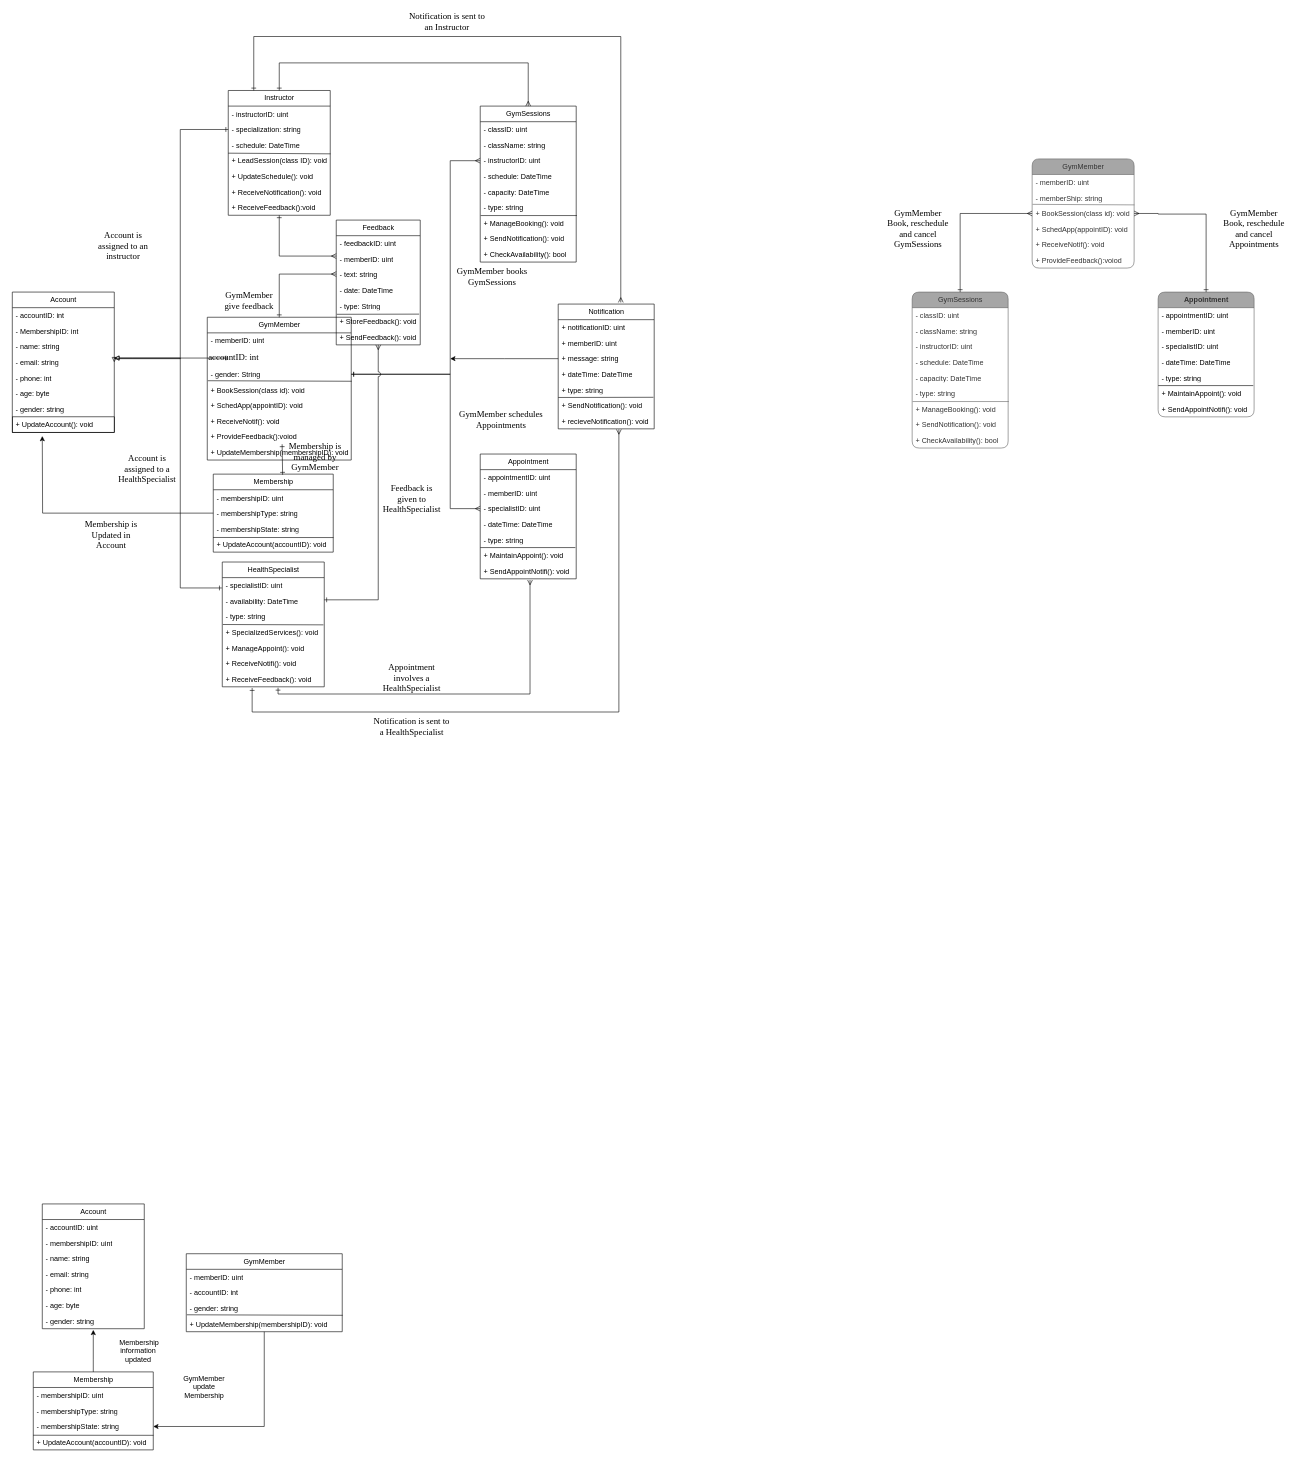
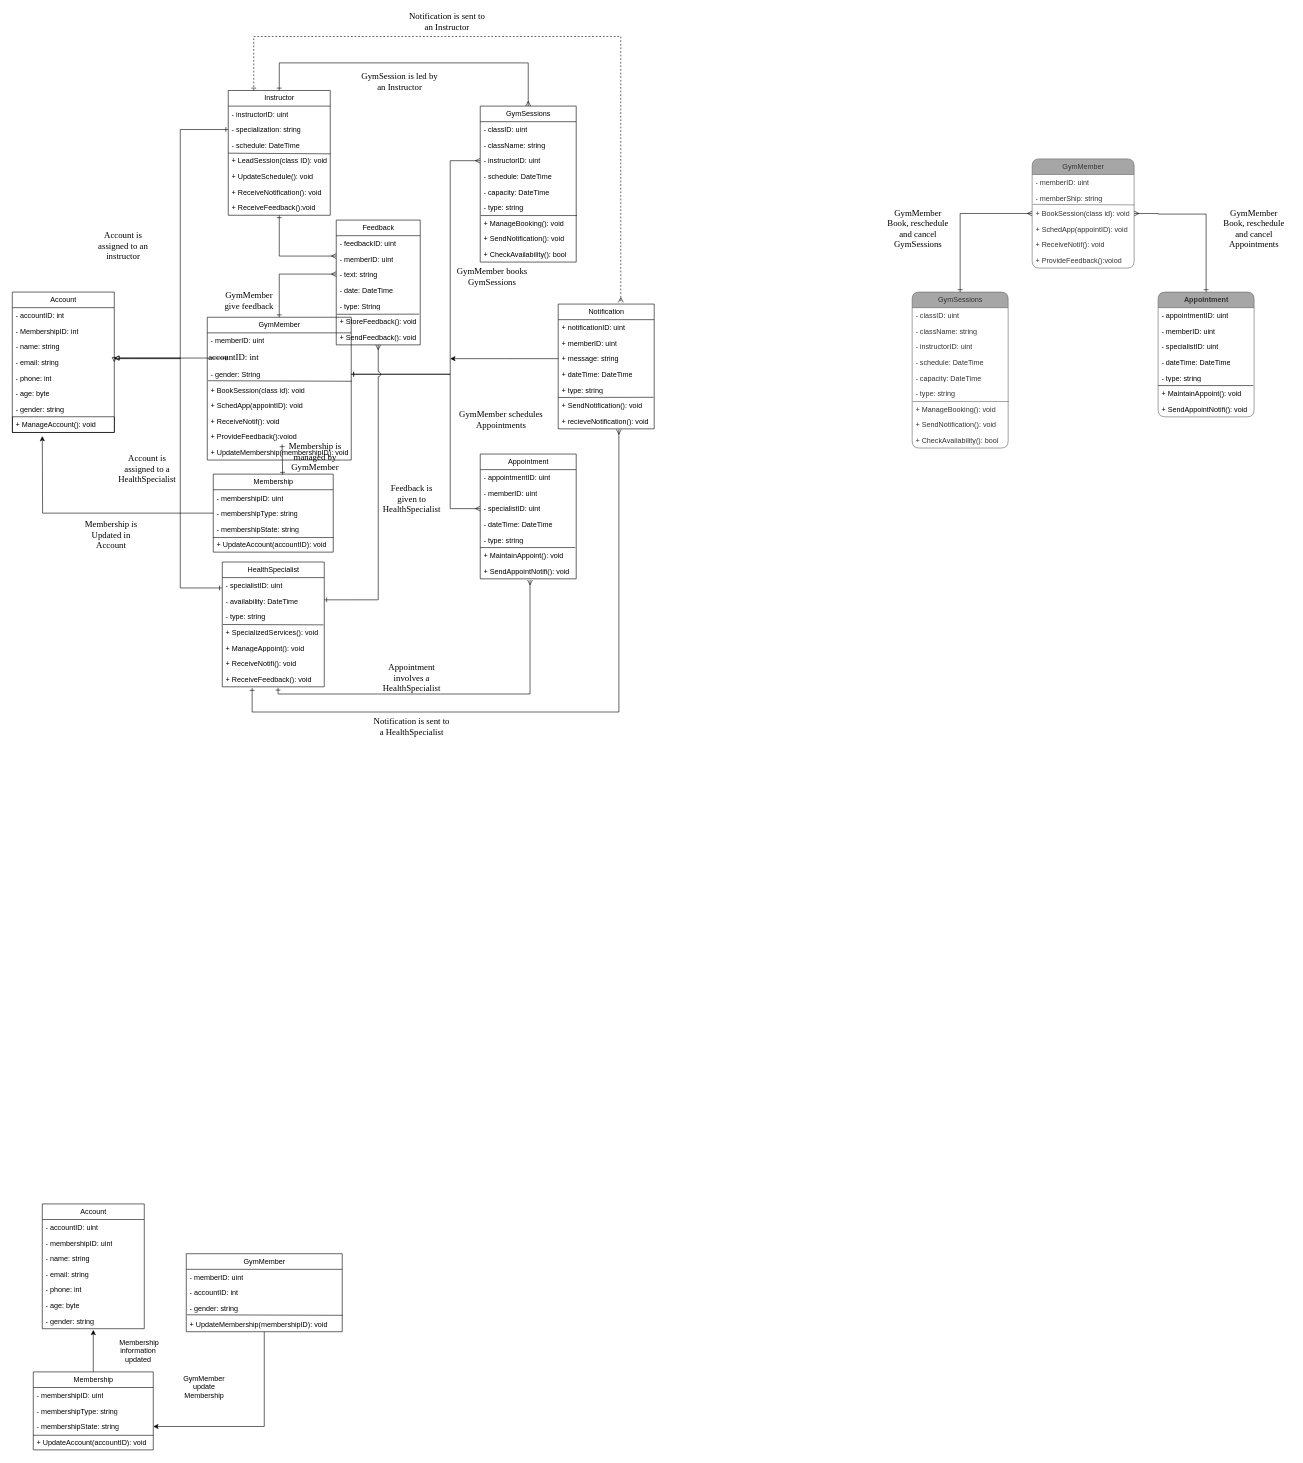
(543, 36) -> (543, 36)
none -> (400, 81)
(59, 425) -> (59, 425)
